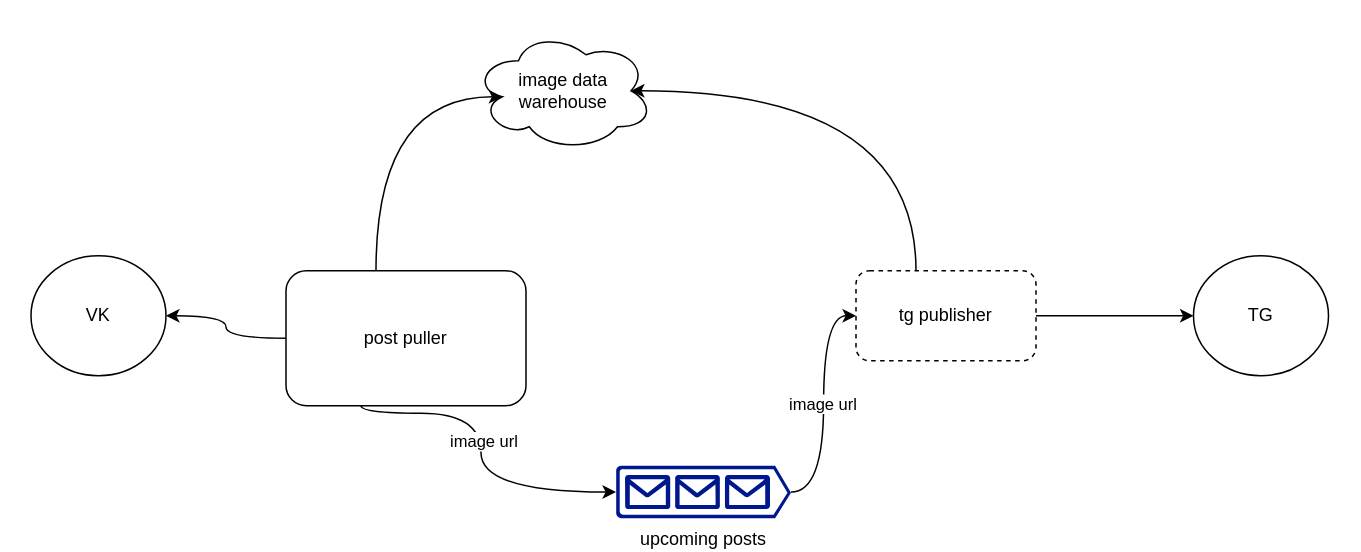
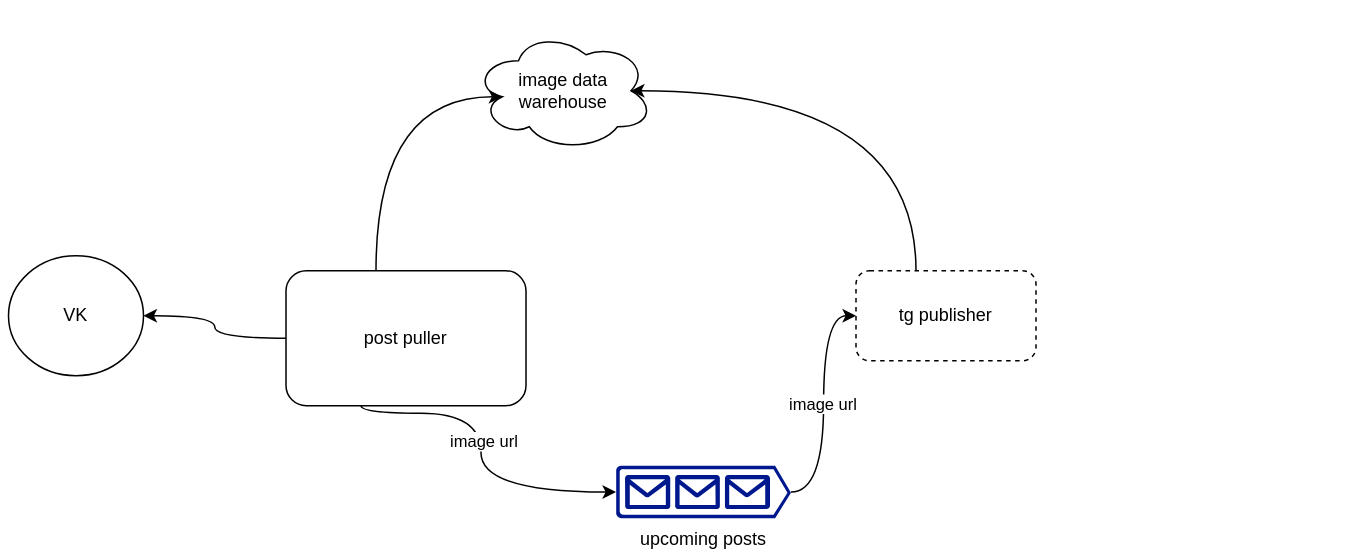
(98, 316) -> (76, 316)
(1110, 316) -> none
(1261, 316) -> none
